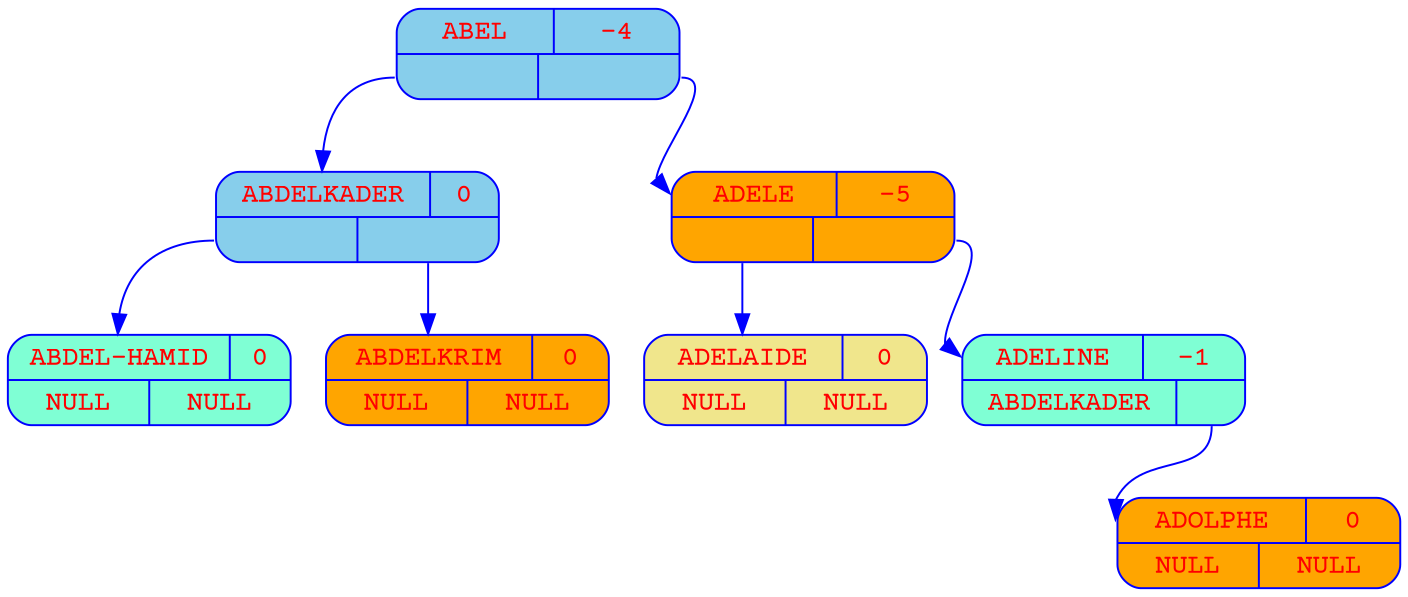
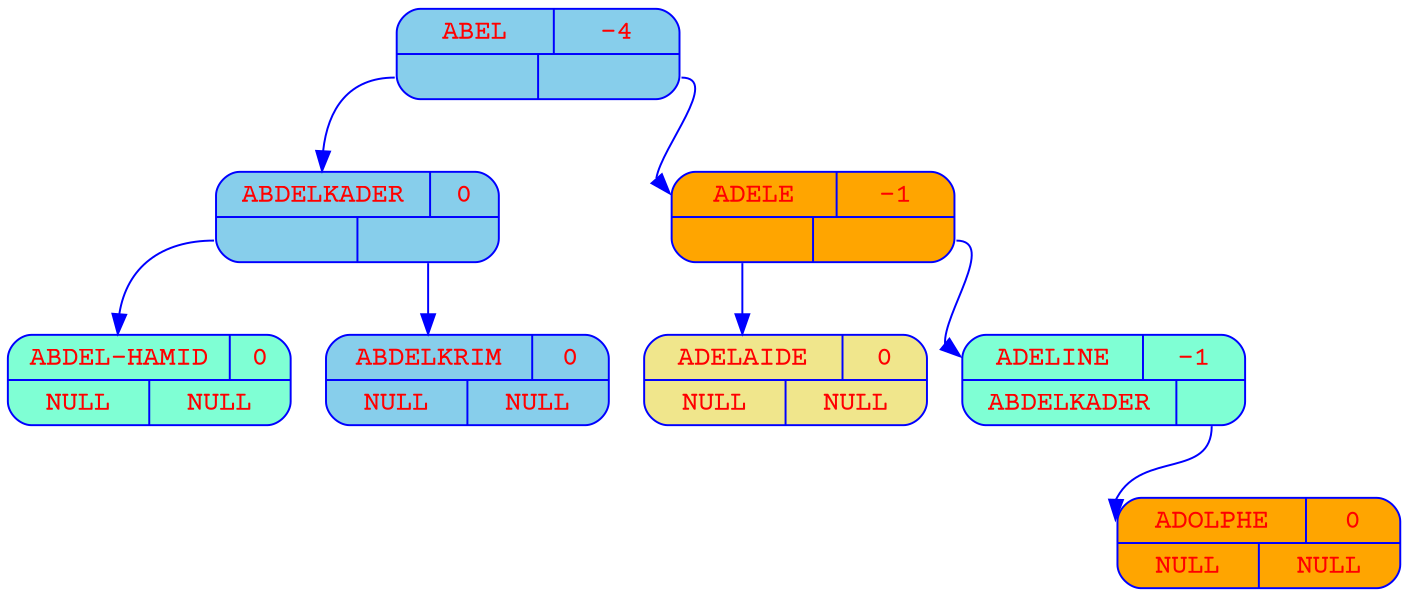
(896, 193) -> (896, 193)
(467, 380) -> (467, 380)
